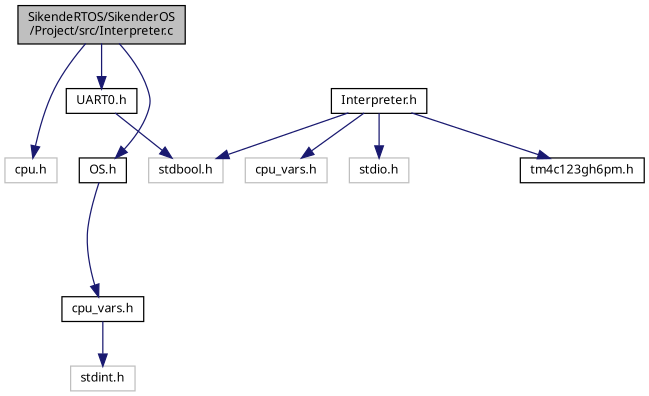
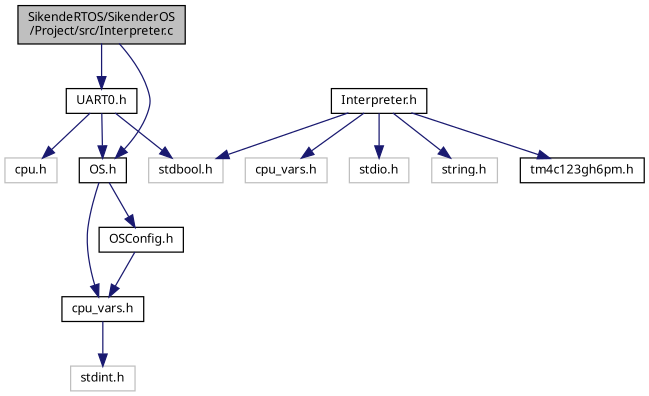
(53, 91) -> (71, 131)
none -> (102, 129)
none -> (465, 170)
none -> (141, 240)
